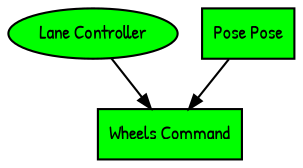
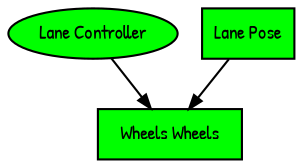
(248, 34) -> (248, 34)
(170, 134) -> (170, 134)
